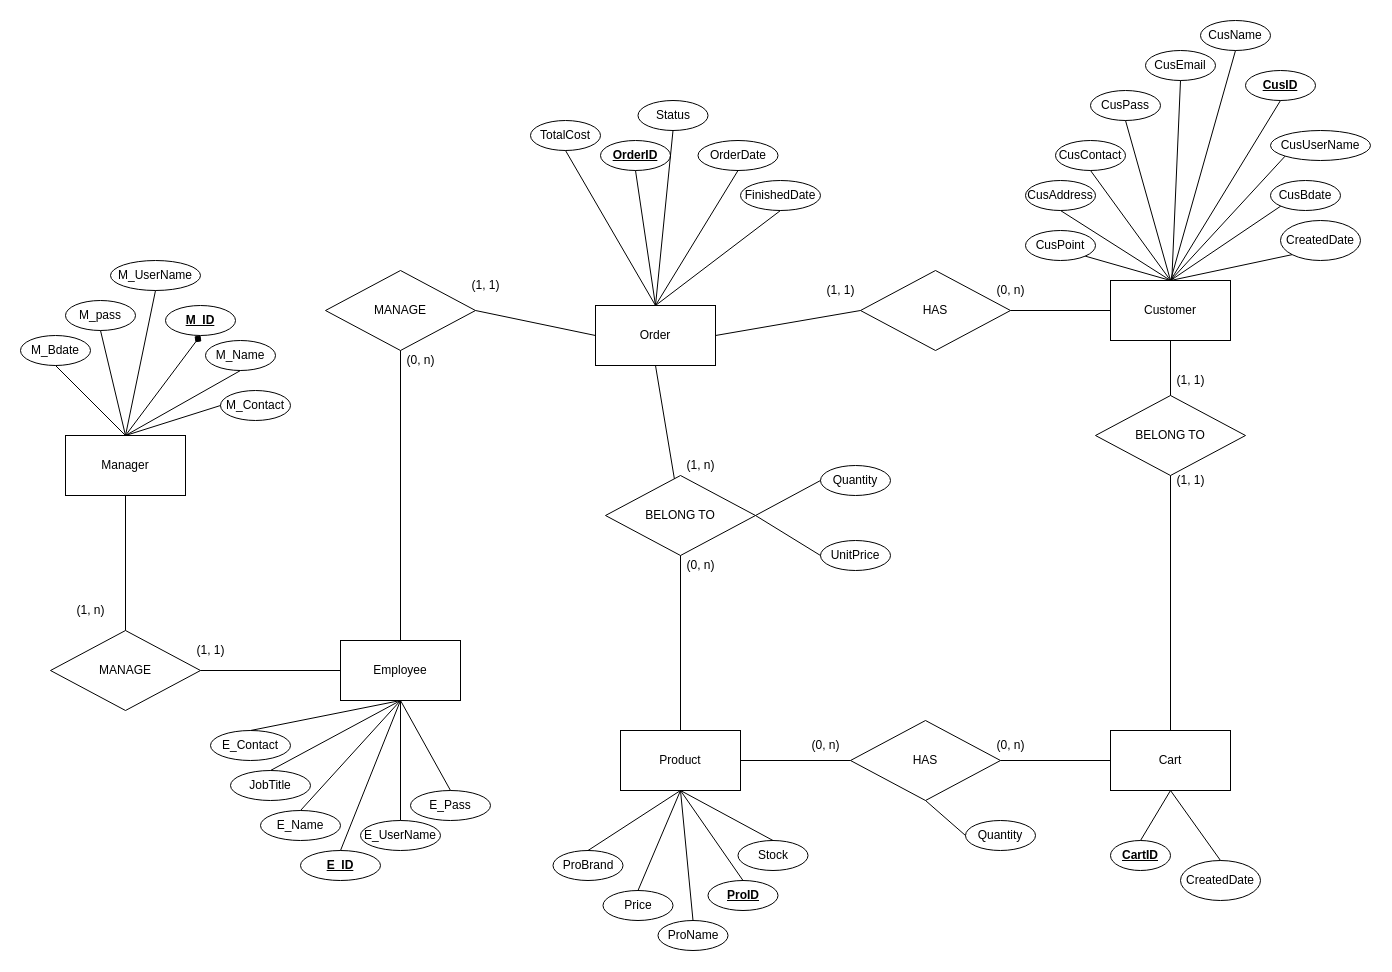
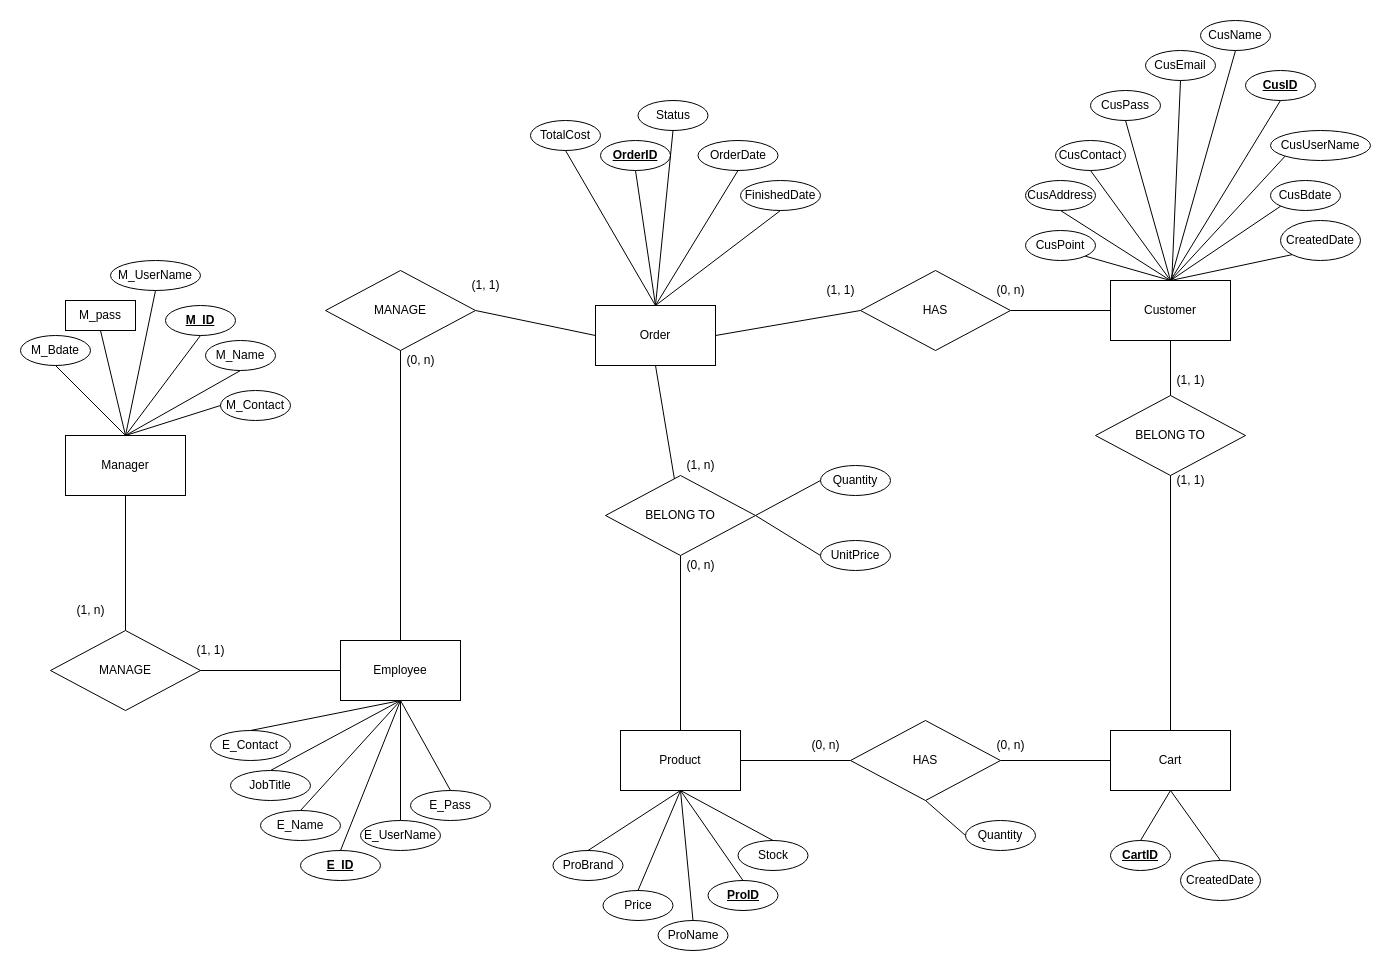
(101, 316) -> (101, 316)
(195, 342) -> (198, 340)
